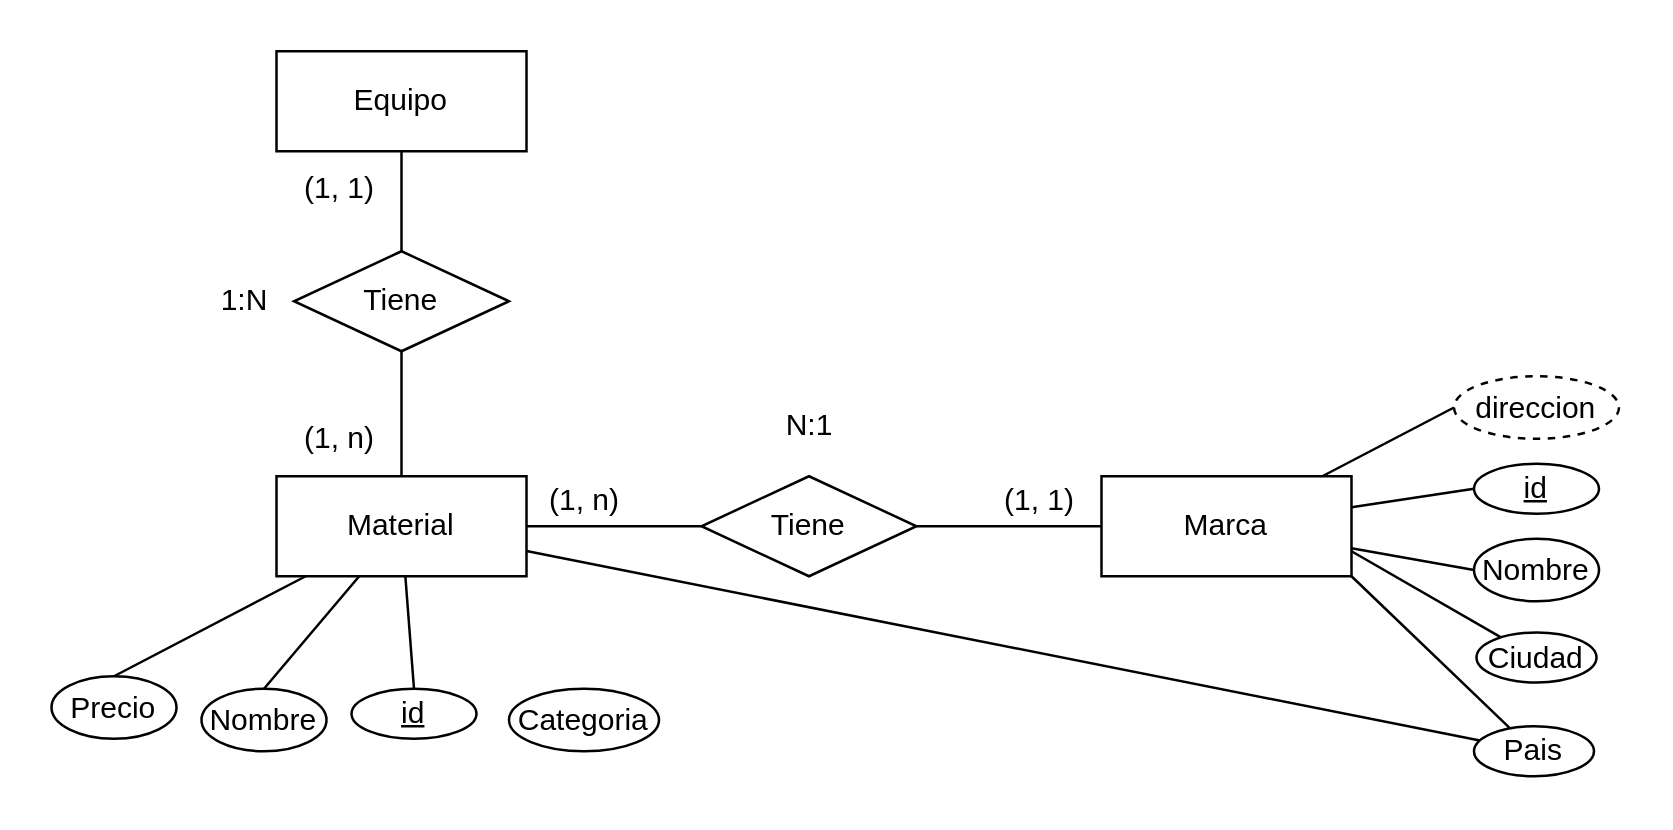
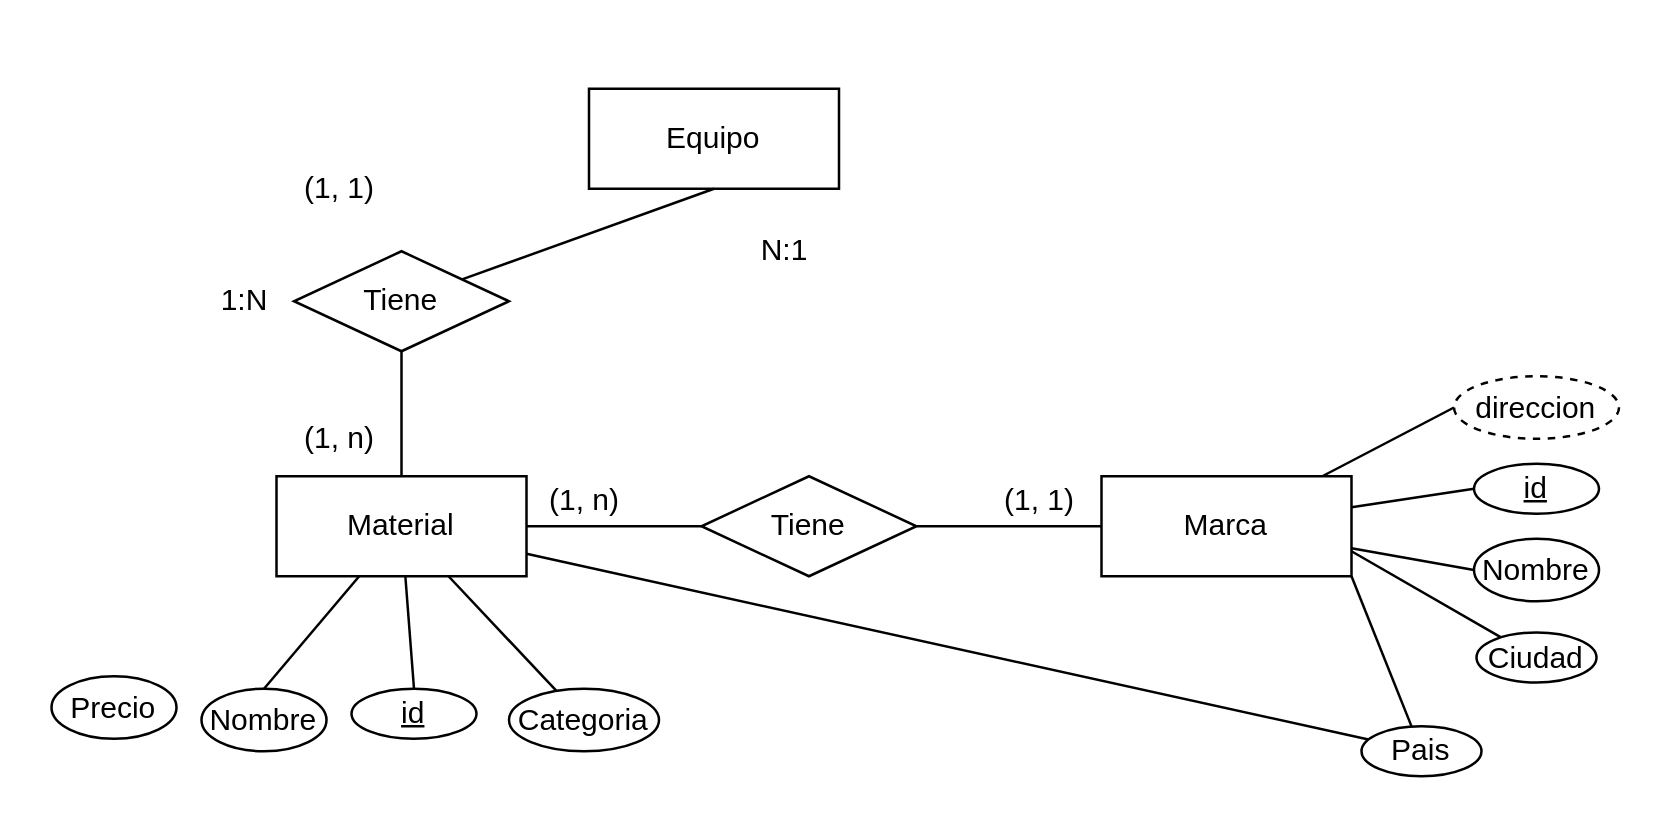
(401, 101) -> (714, 139)
(809, 426) -> (784, 251)
(210, 626) -> (502, 633)
(1534, 751) -> (1421, 751)
